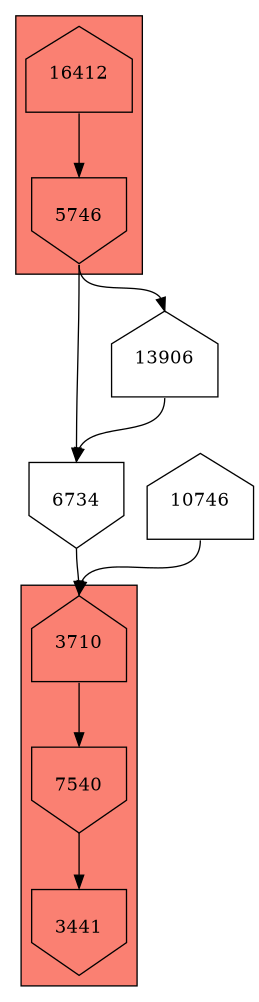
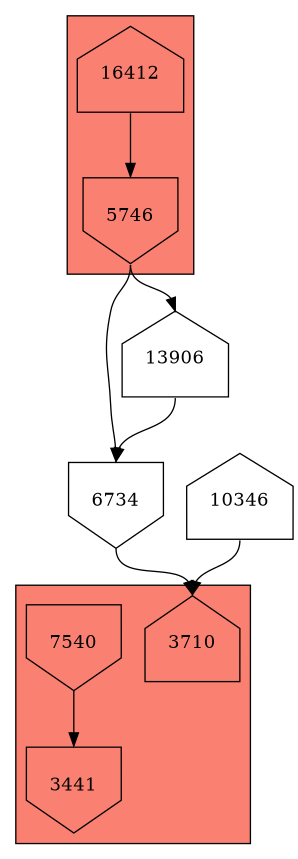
(200, 501) -> (240, 501)
(79, 708) -> none
